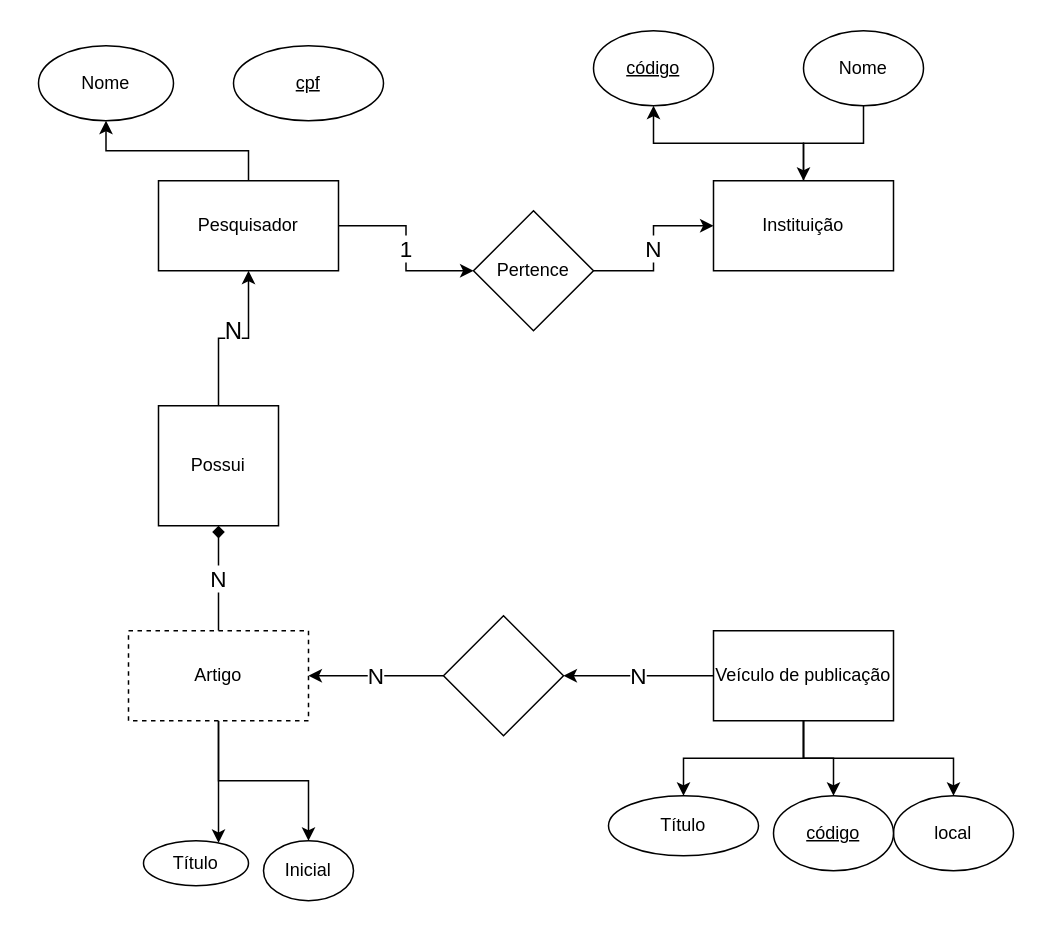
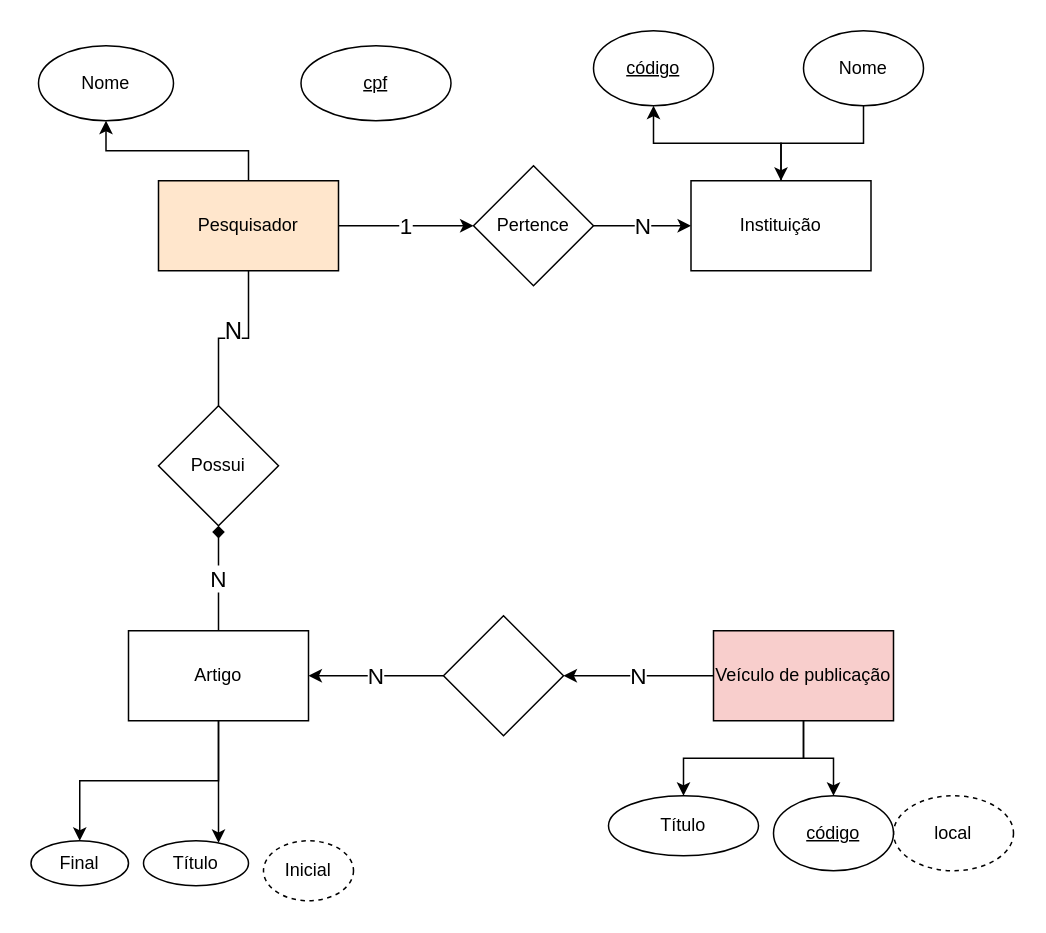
(308, 83) -> (376, 83)
(248, 226) -> (248, 226)
(803, 226) -> (781, 226)
(533, 271) -> (533, 226)
(248, 282) -> (248, 277)
(218, 466) -> (218, 466)
(218, 676) -> (218, 676)
(803, 676) -> (803, 676)
(908, 758) -> none
none -> (123, 781)
(289, 781) -> none
(953, 833) -> (953, 833)
none -> (80, 863)
(308, 871) -> (308, 871)
